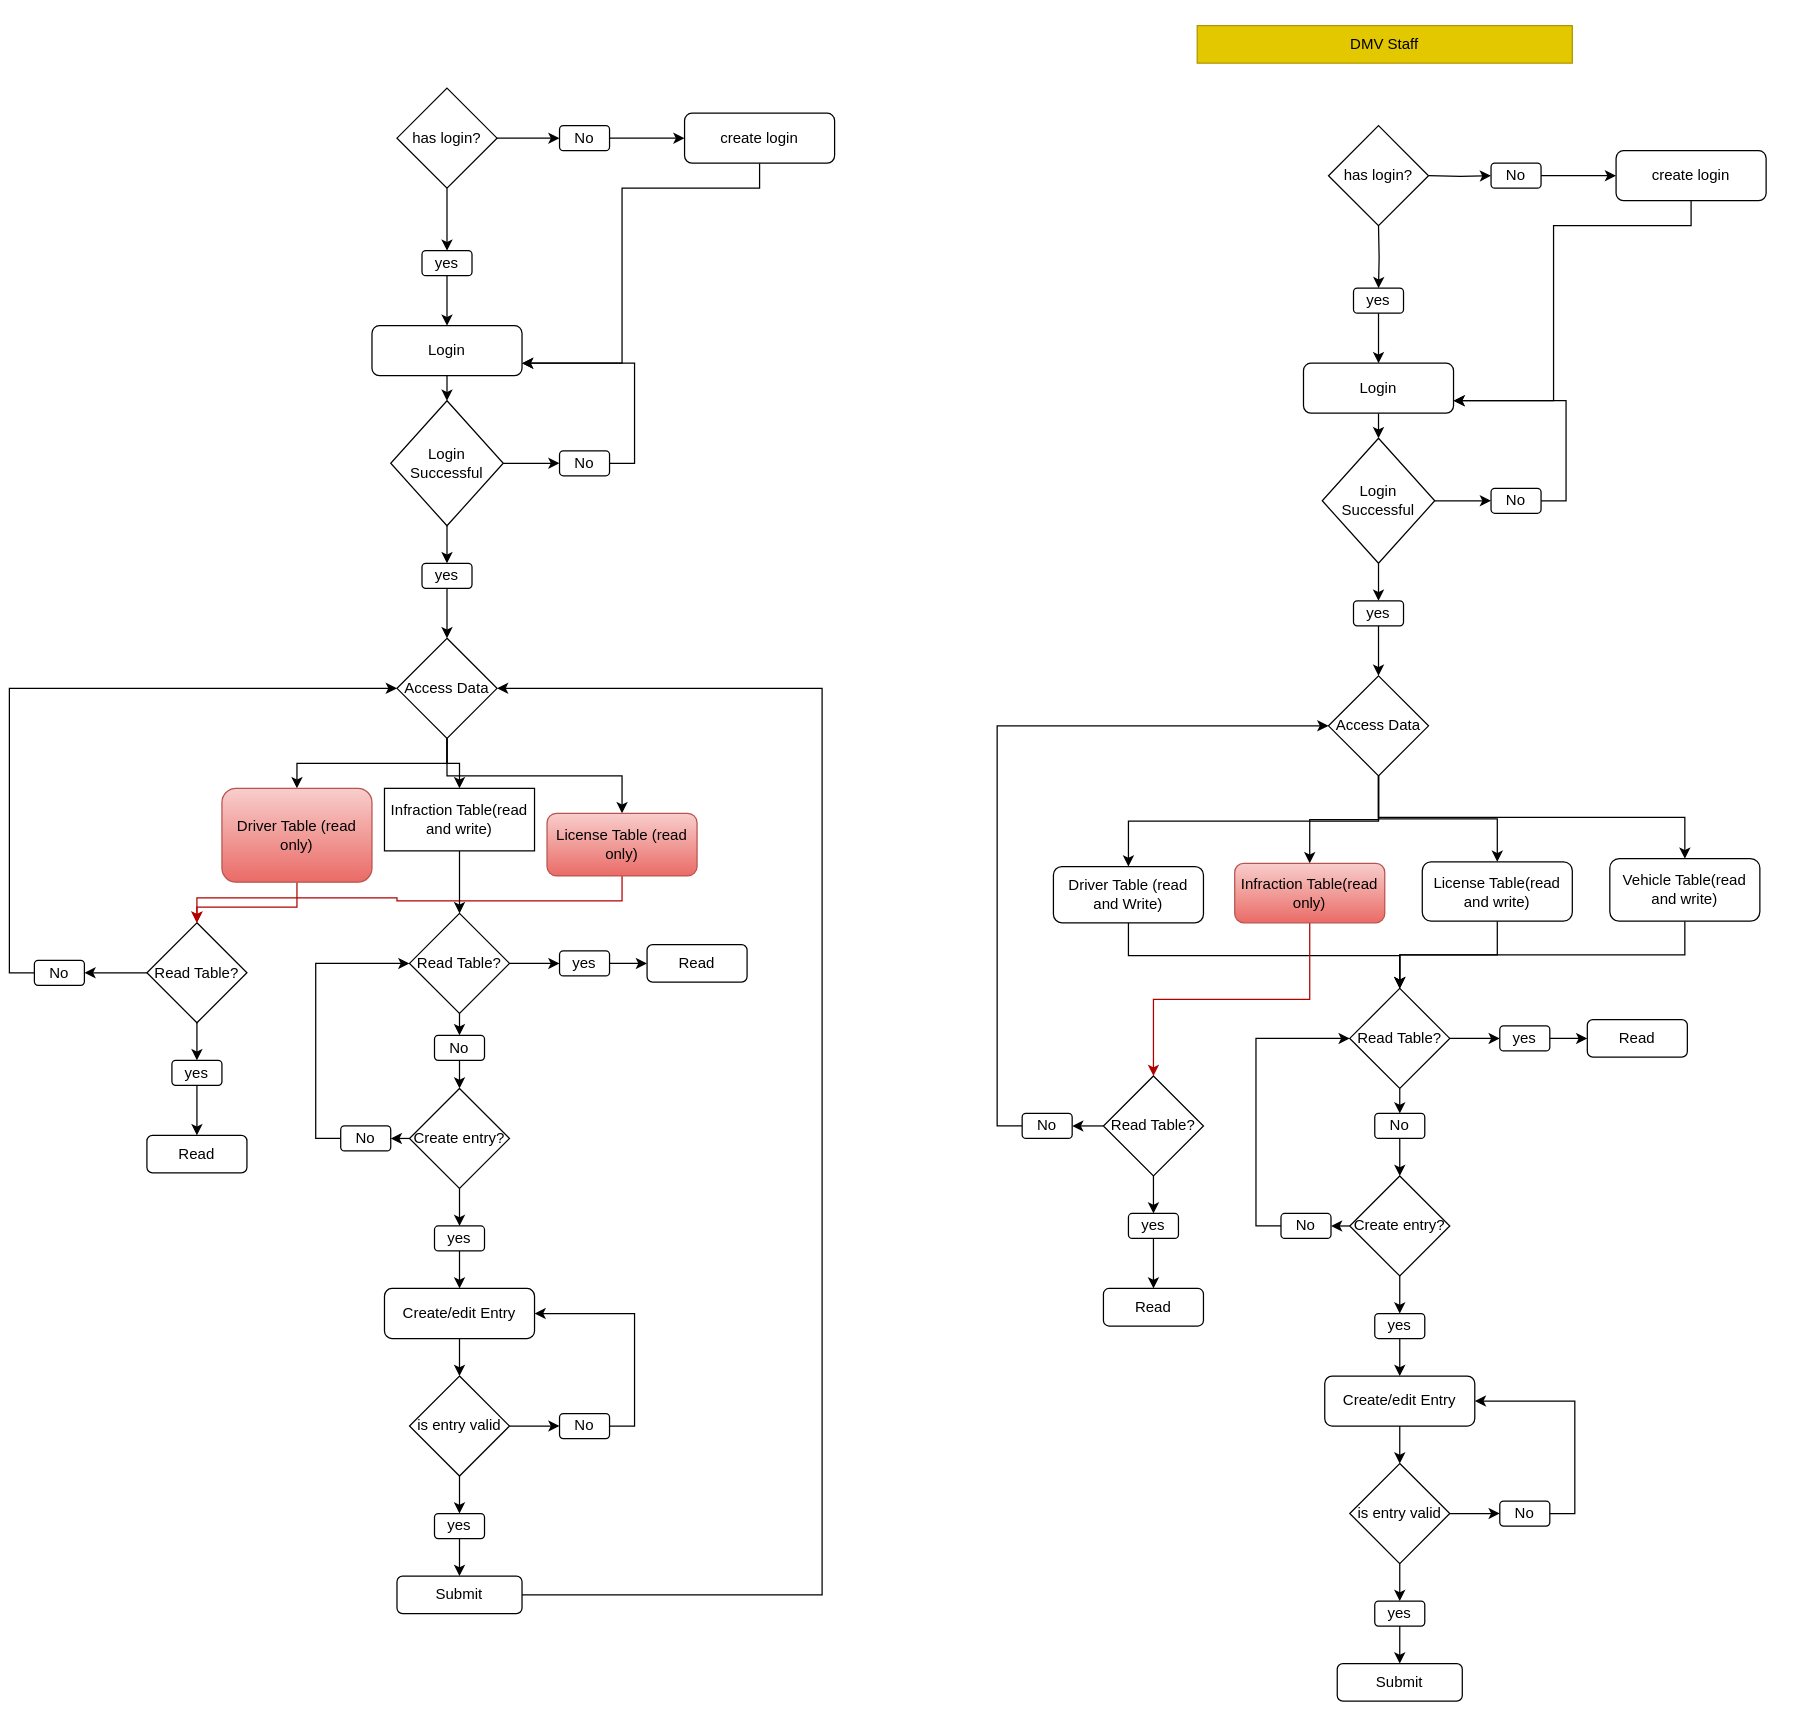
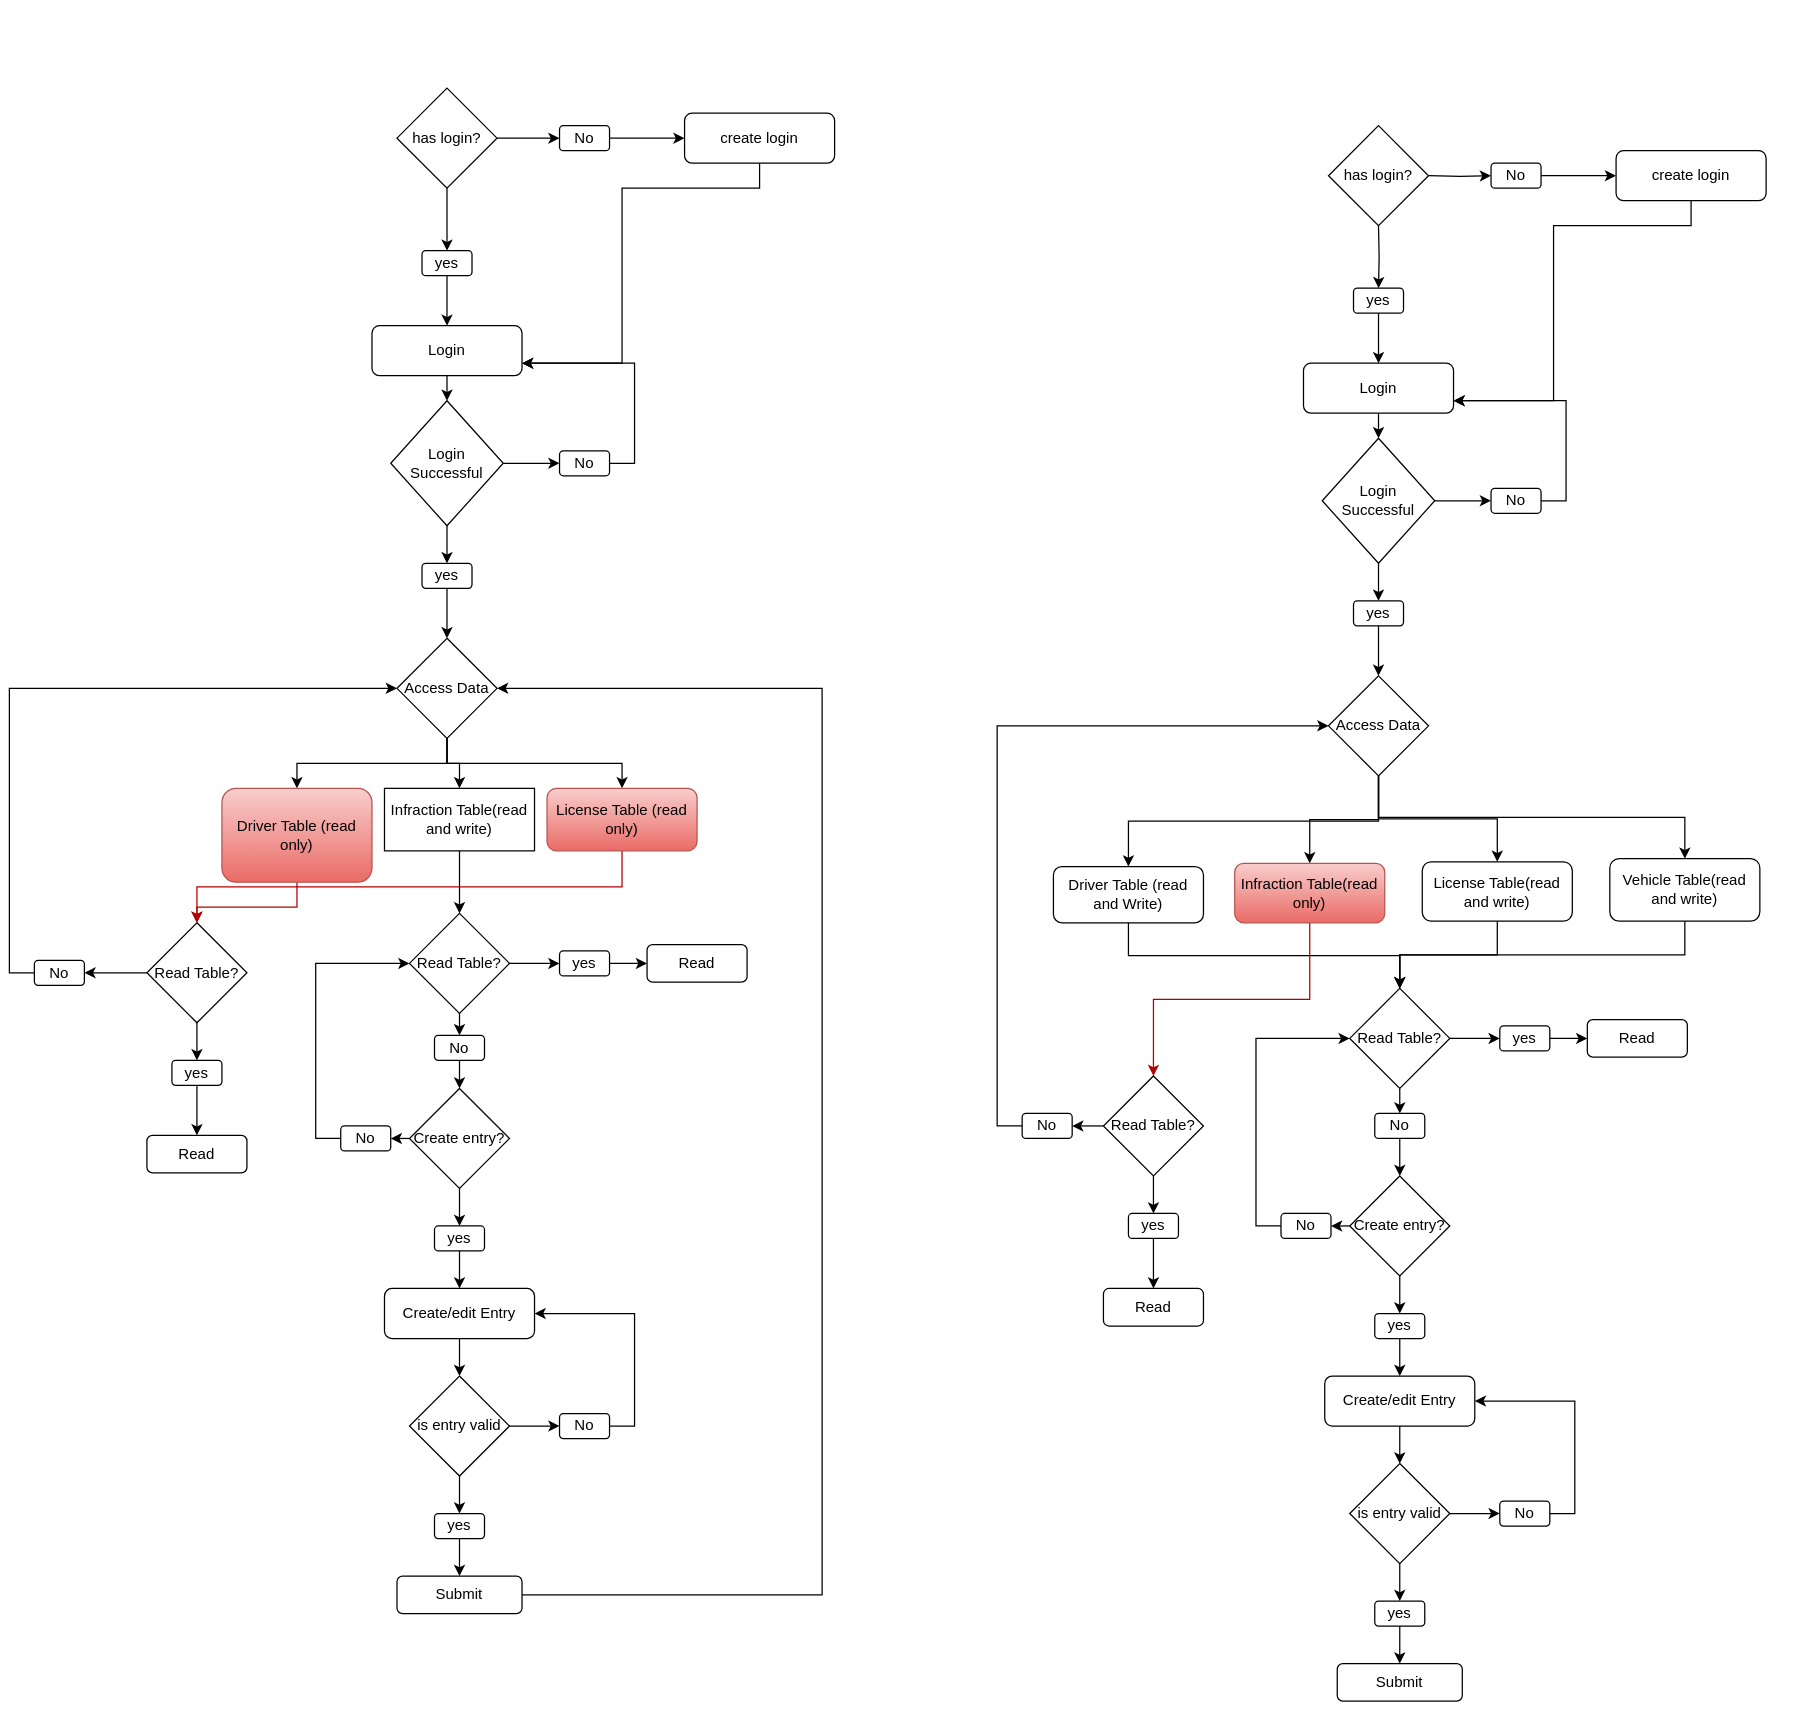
(1384, 44) -> none
(622, 844) -> (622, 819)
